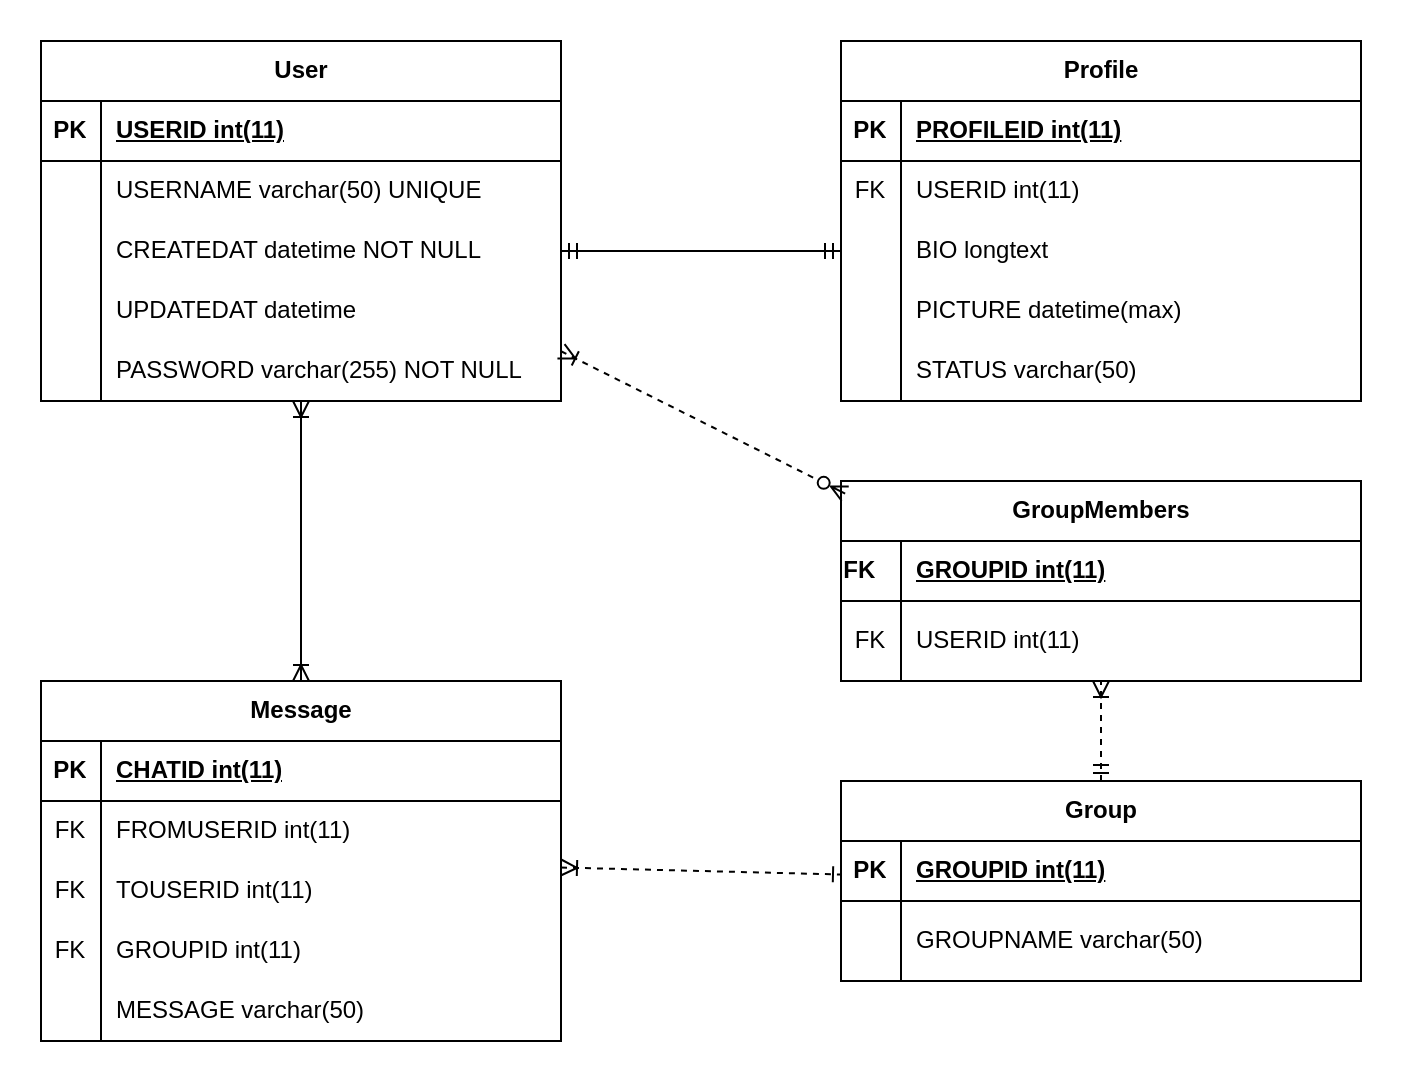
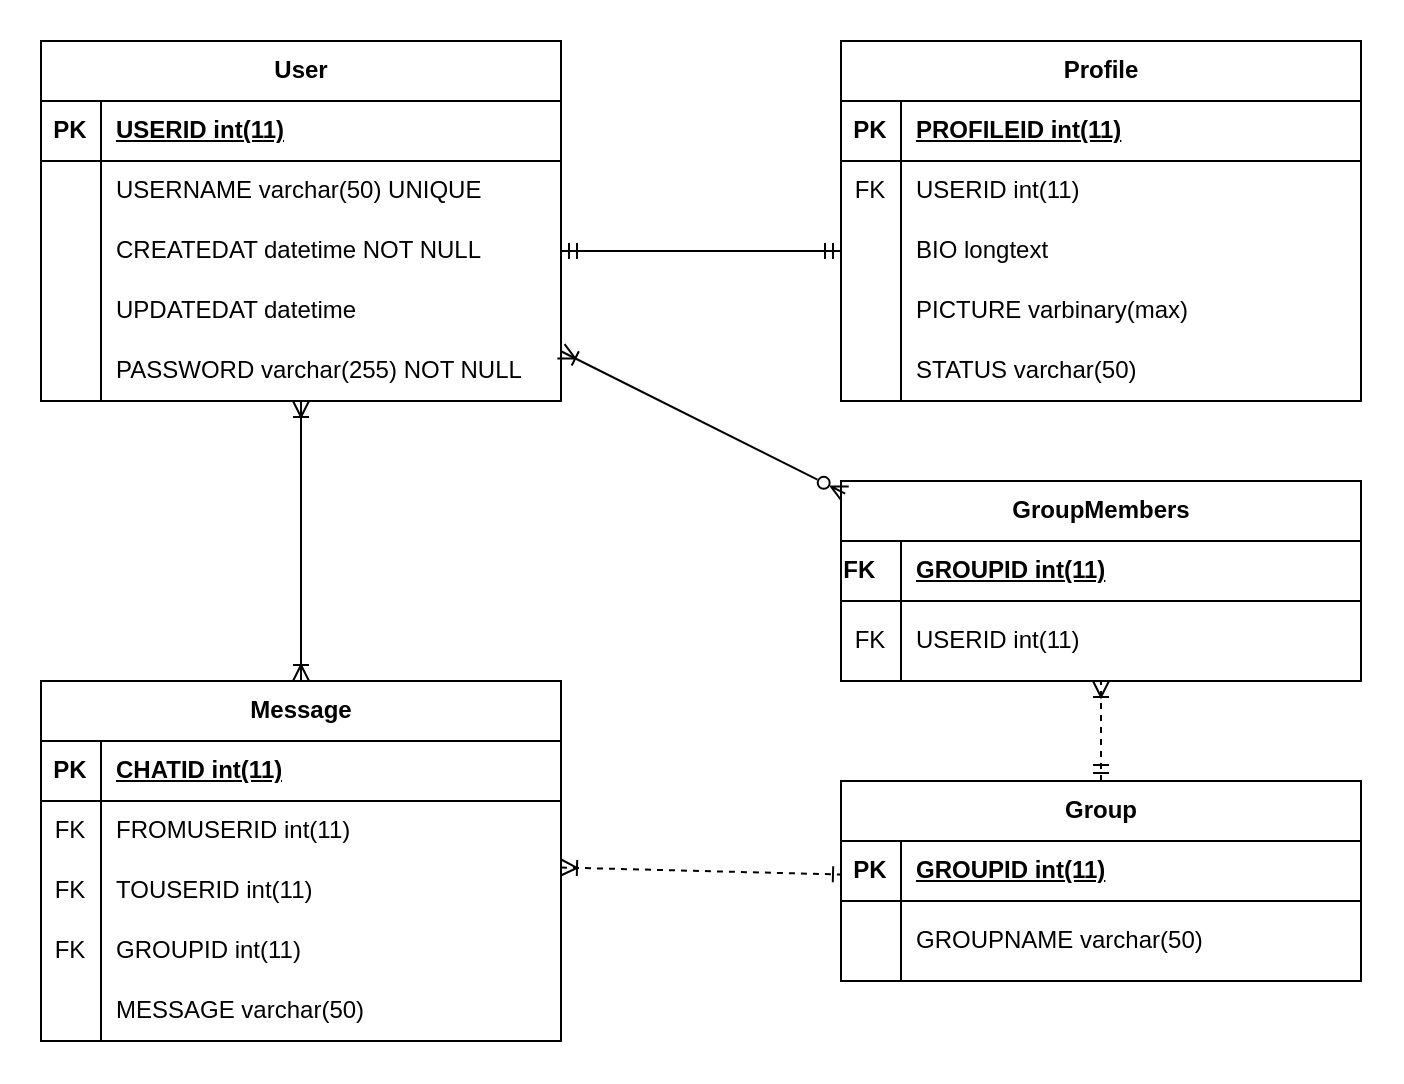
(1052, 311) -> (1059, 311)
(691, 416) -> (691, 416)
